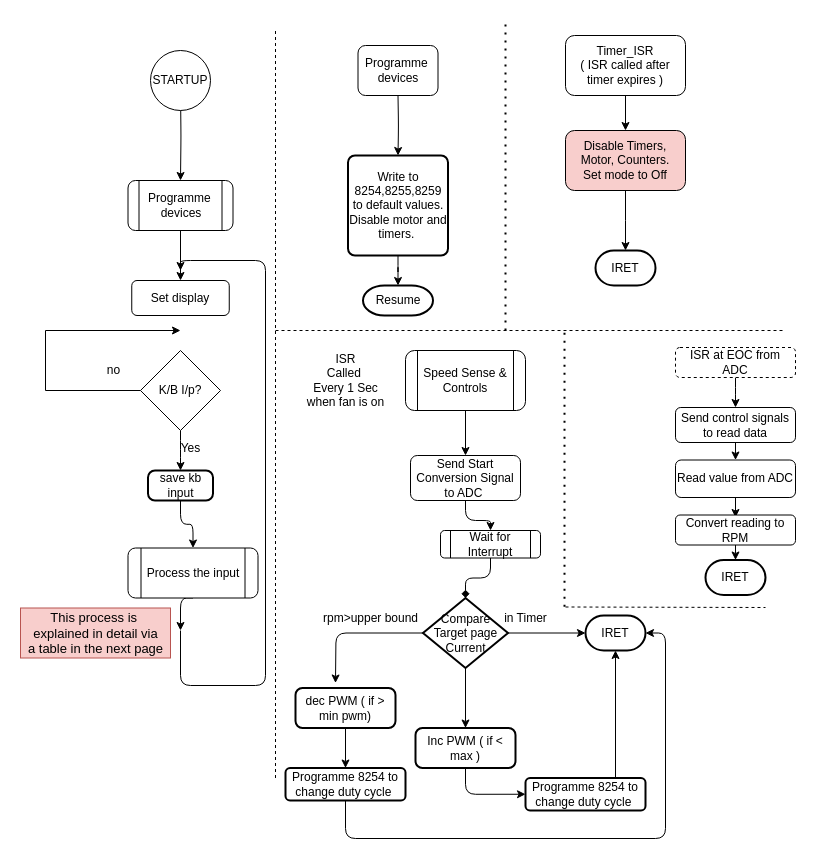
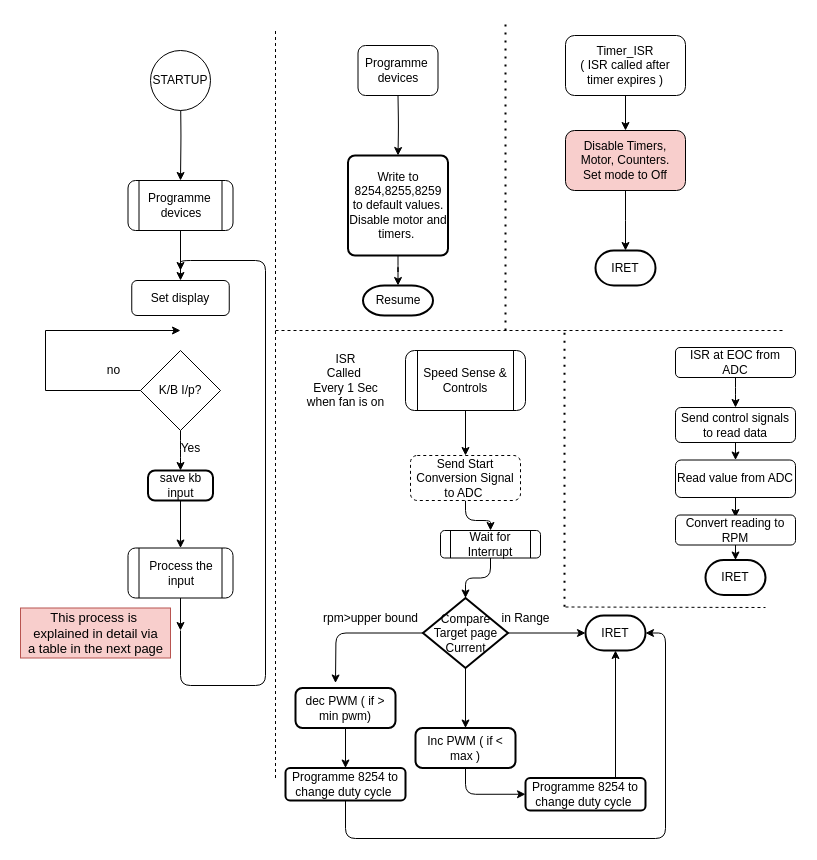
(736, 363) -> (736, 363)
(466, 478) -> (466, 478)
(193, 573) -> (181, 573)
(466, 589) -> (466, 589)
(526, 619) -> (526, 619)
